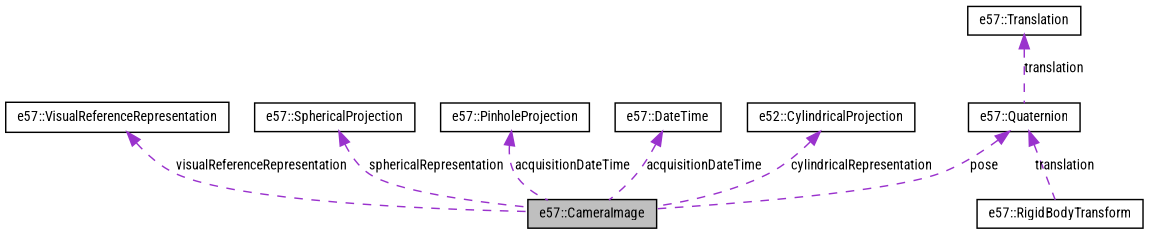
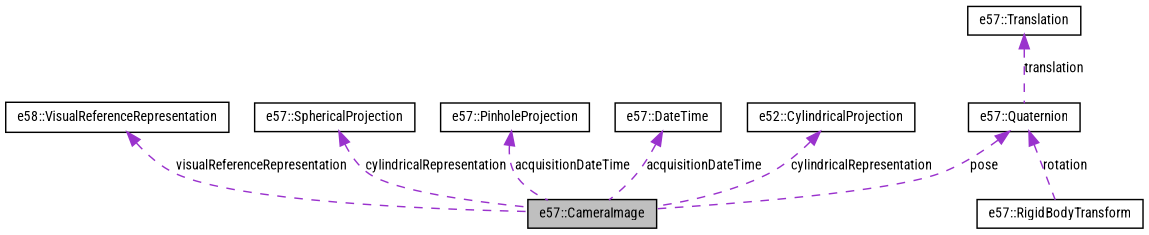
(117, 117) -> (117, 117)
(436, 166) -> (436, 166)
(1065, 166) -> (1065, 166)
